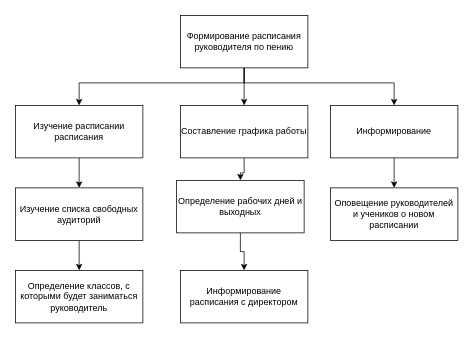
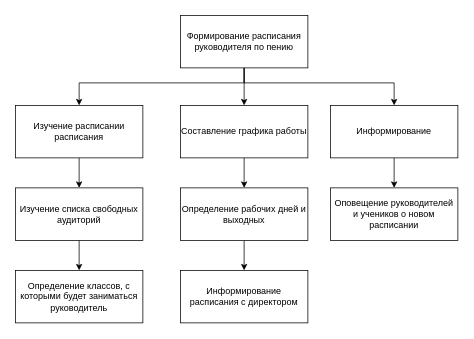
(240, 207) -> (244, 214)
